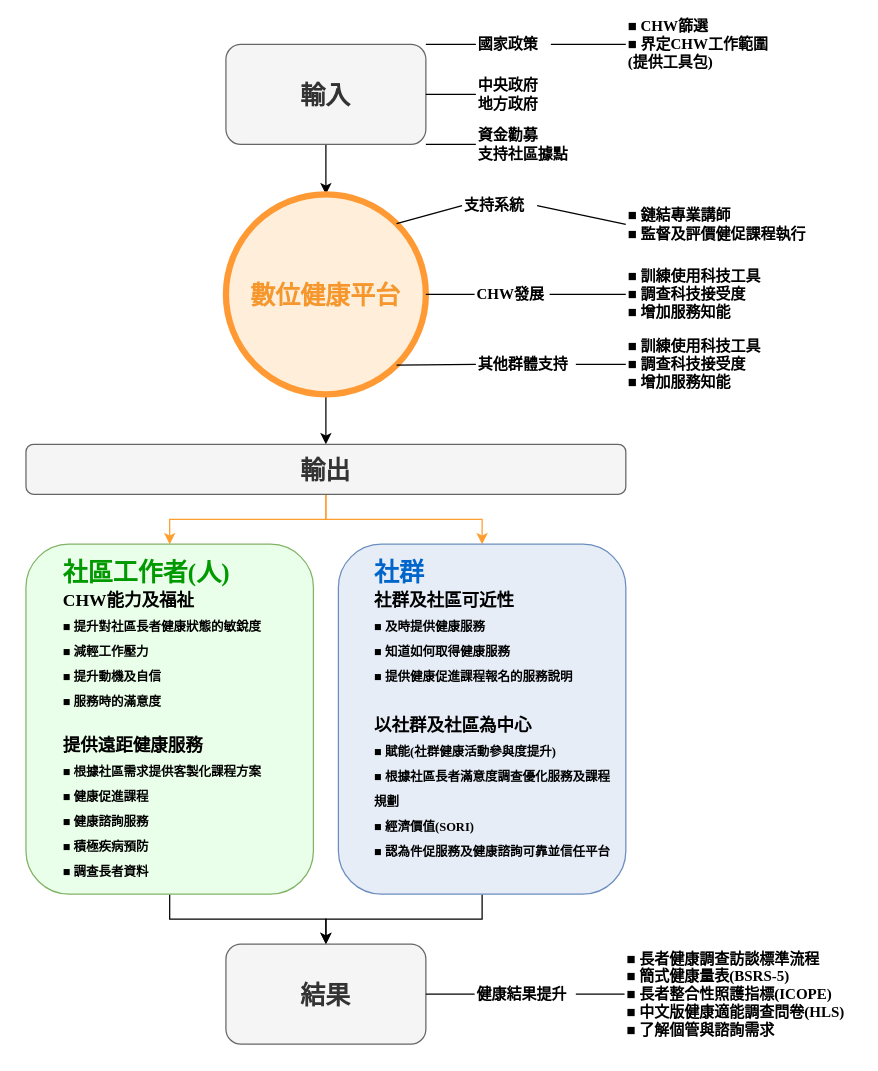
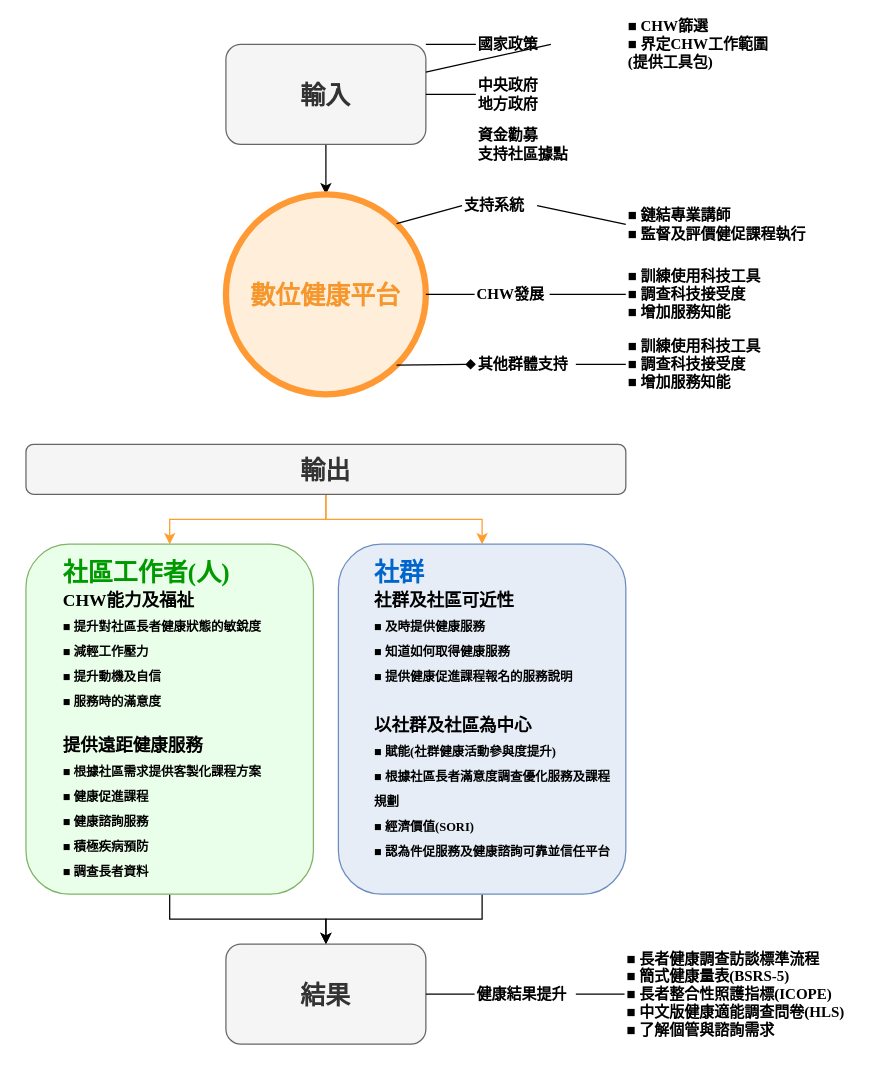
(588, 44) -> (488, 58)
(451, 144) -> none
(470, 364) -> (465, 364)
(326, 416) -> none
